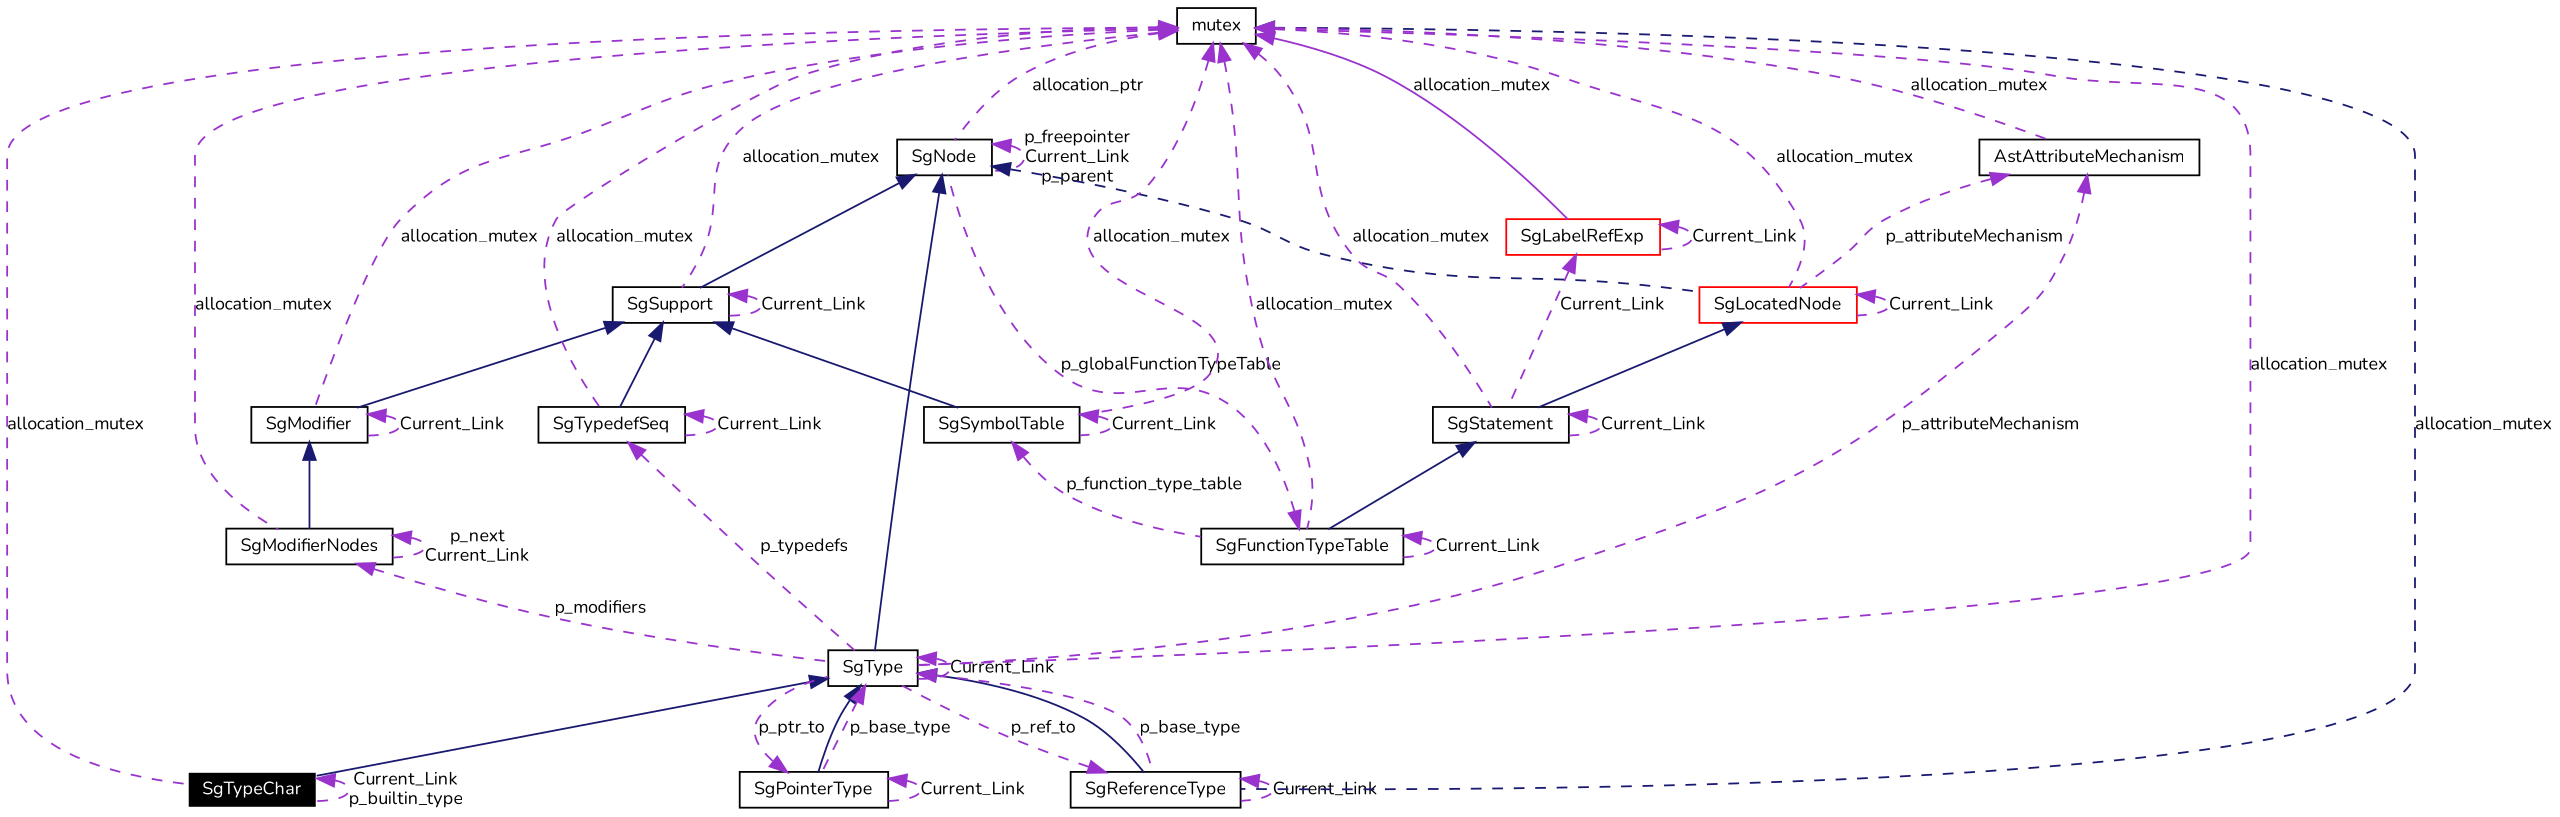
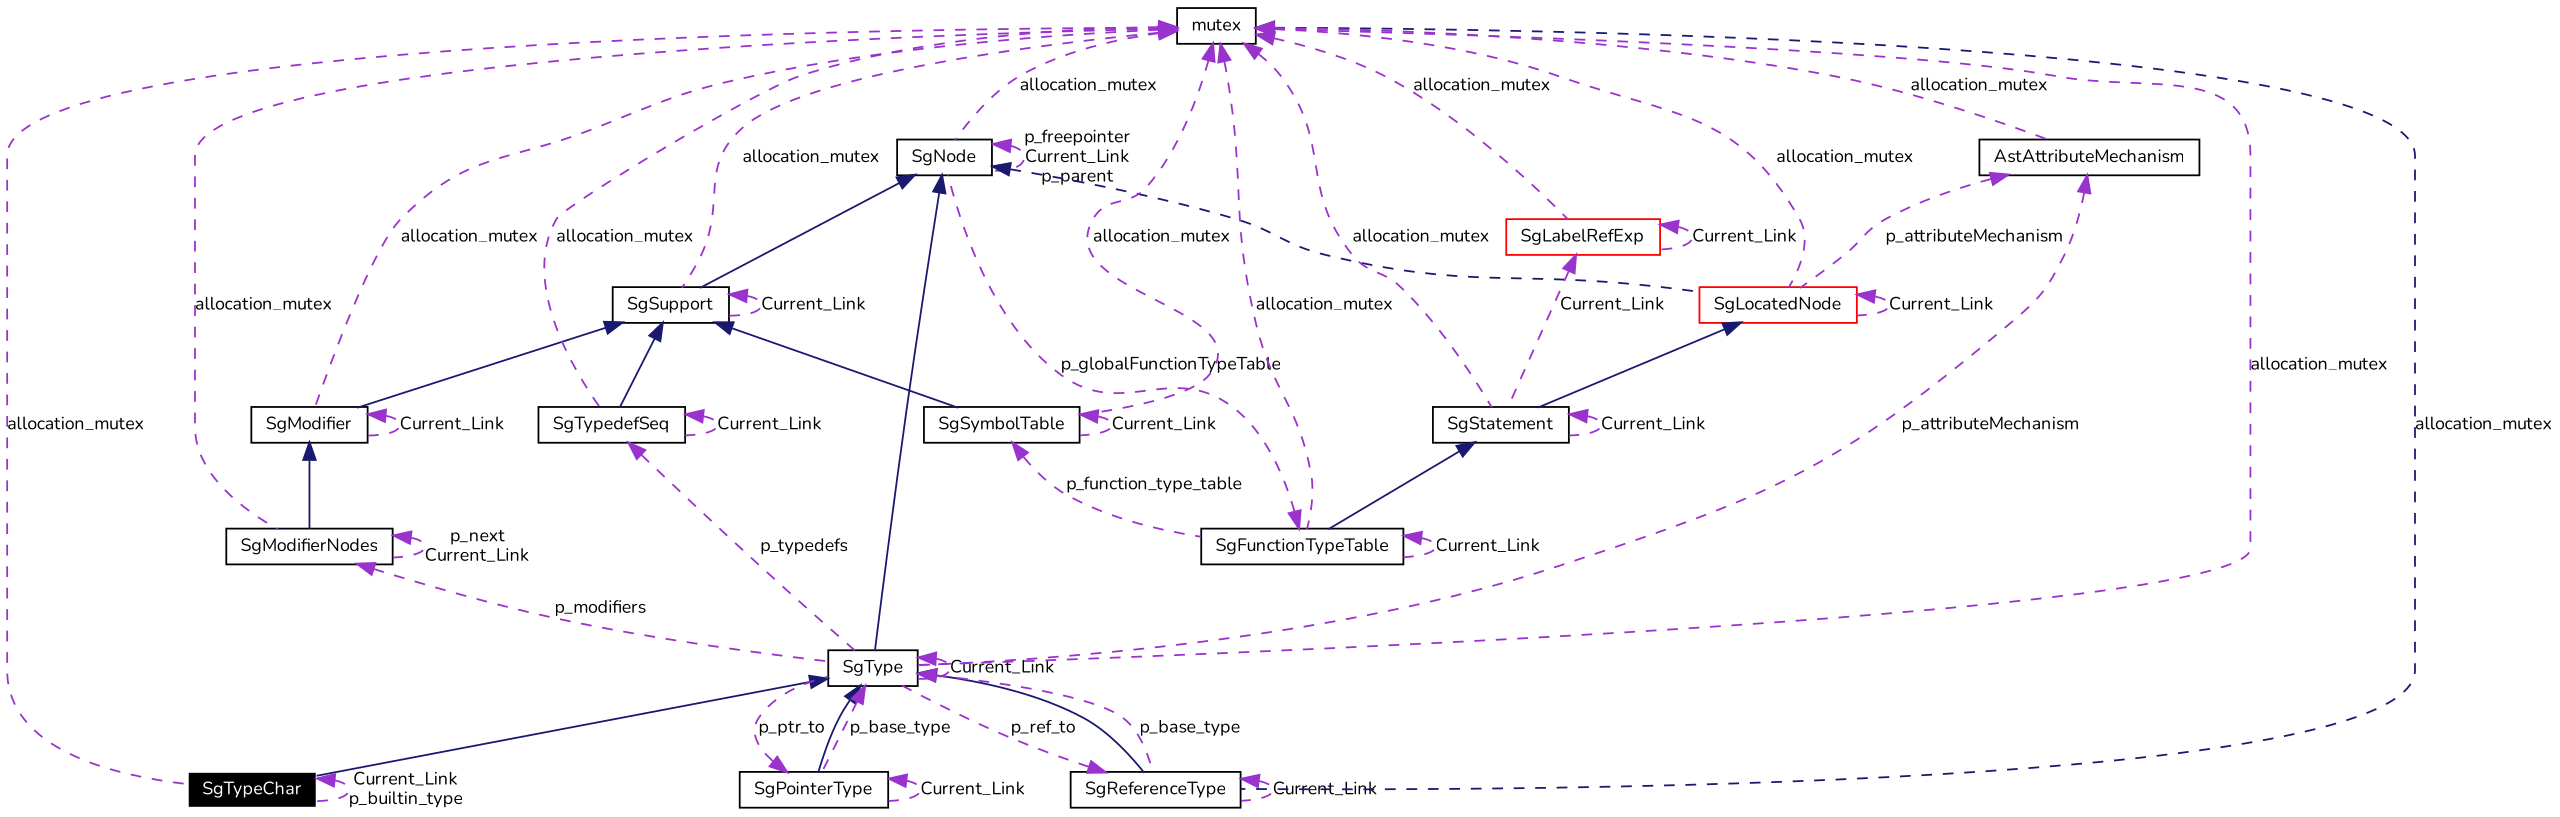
(1089, 86) -> (1089, 86)
(1434, 106) -> (1434, 106)
